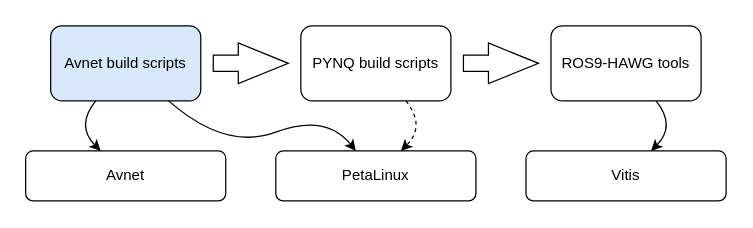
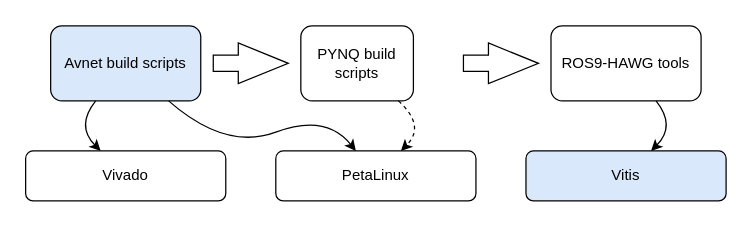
(376, 63) -> (357, 63)
(126, 176) -> (126, 176)
(626, 176) -> (626, 176)
